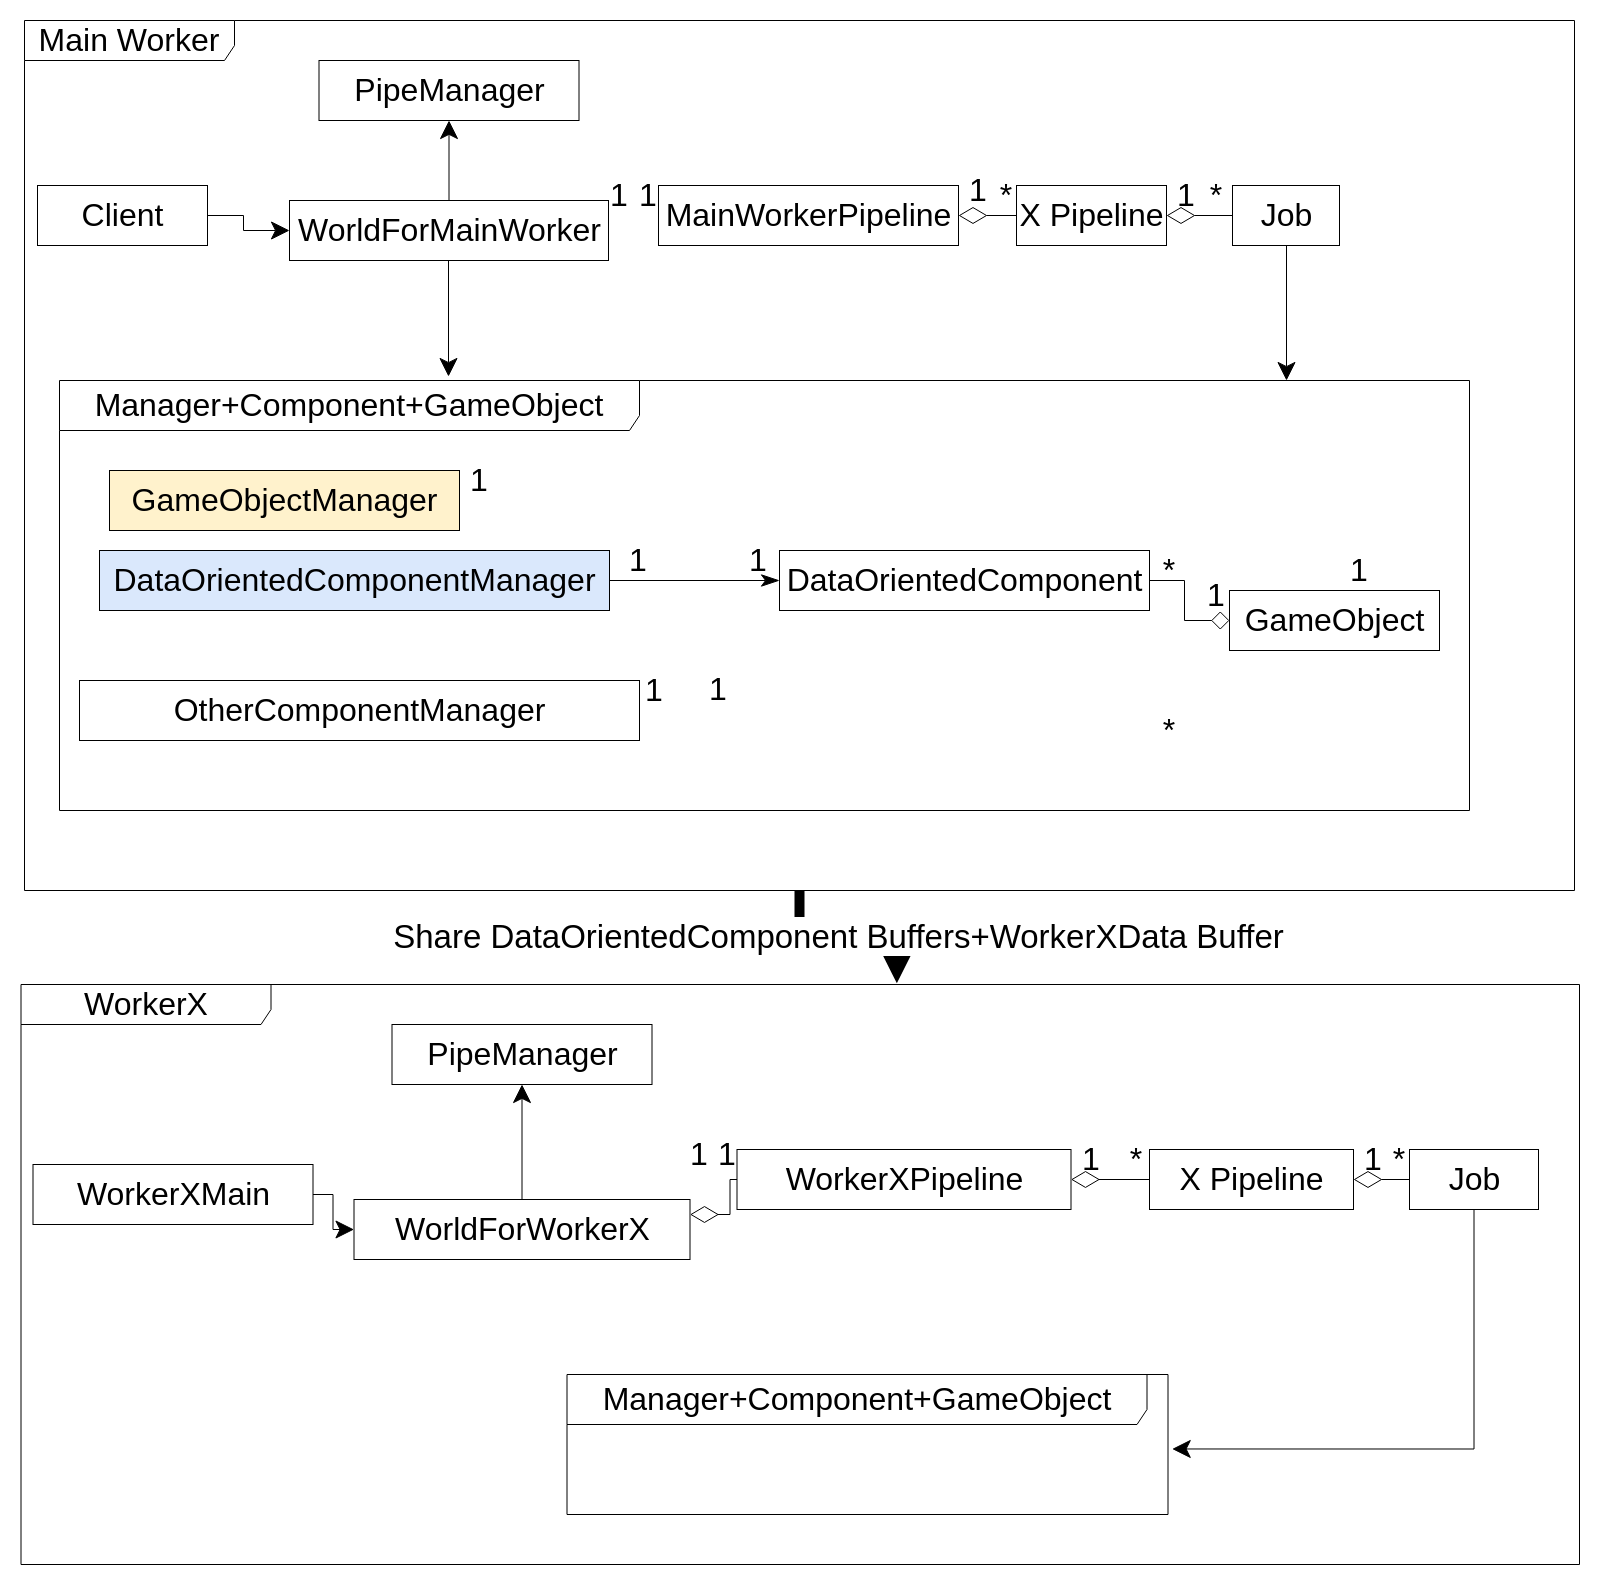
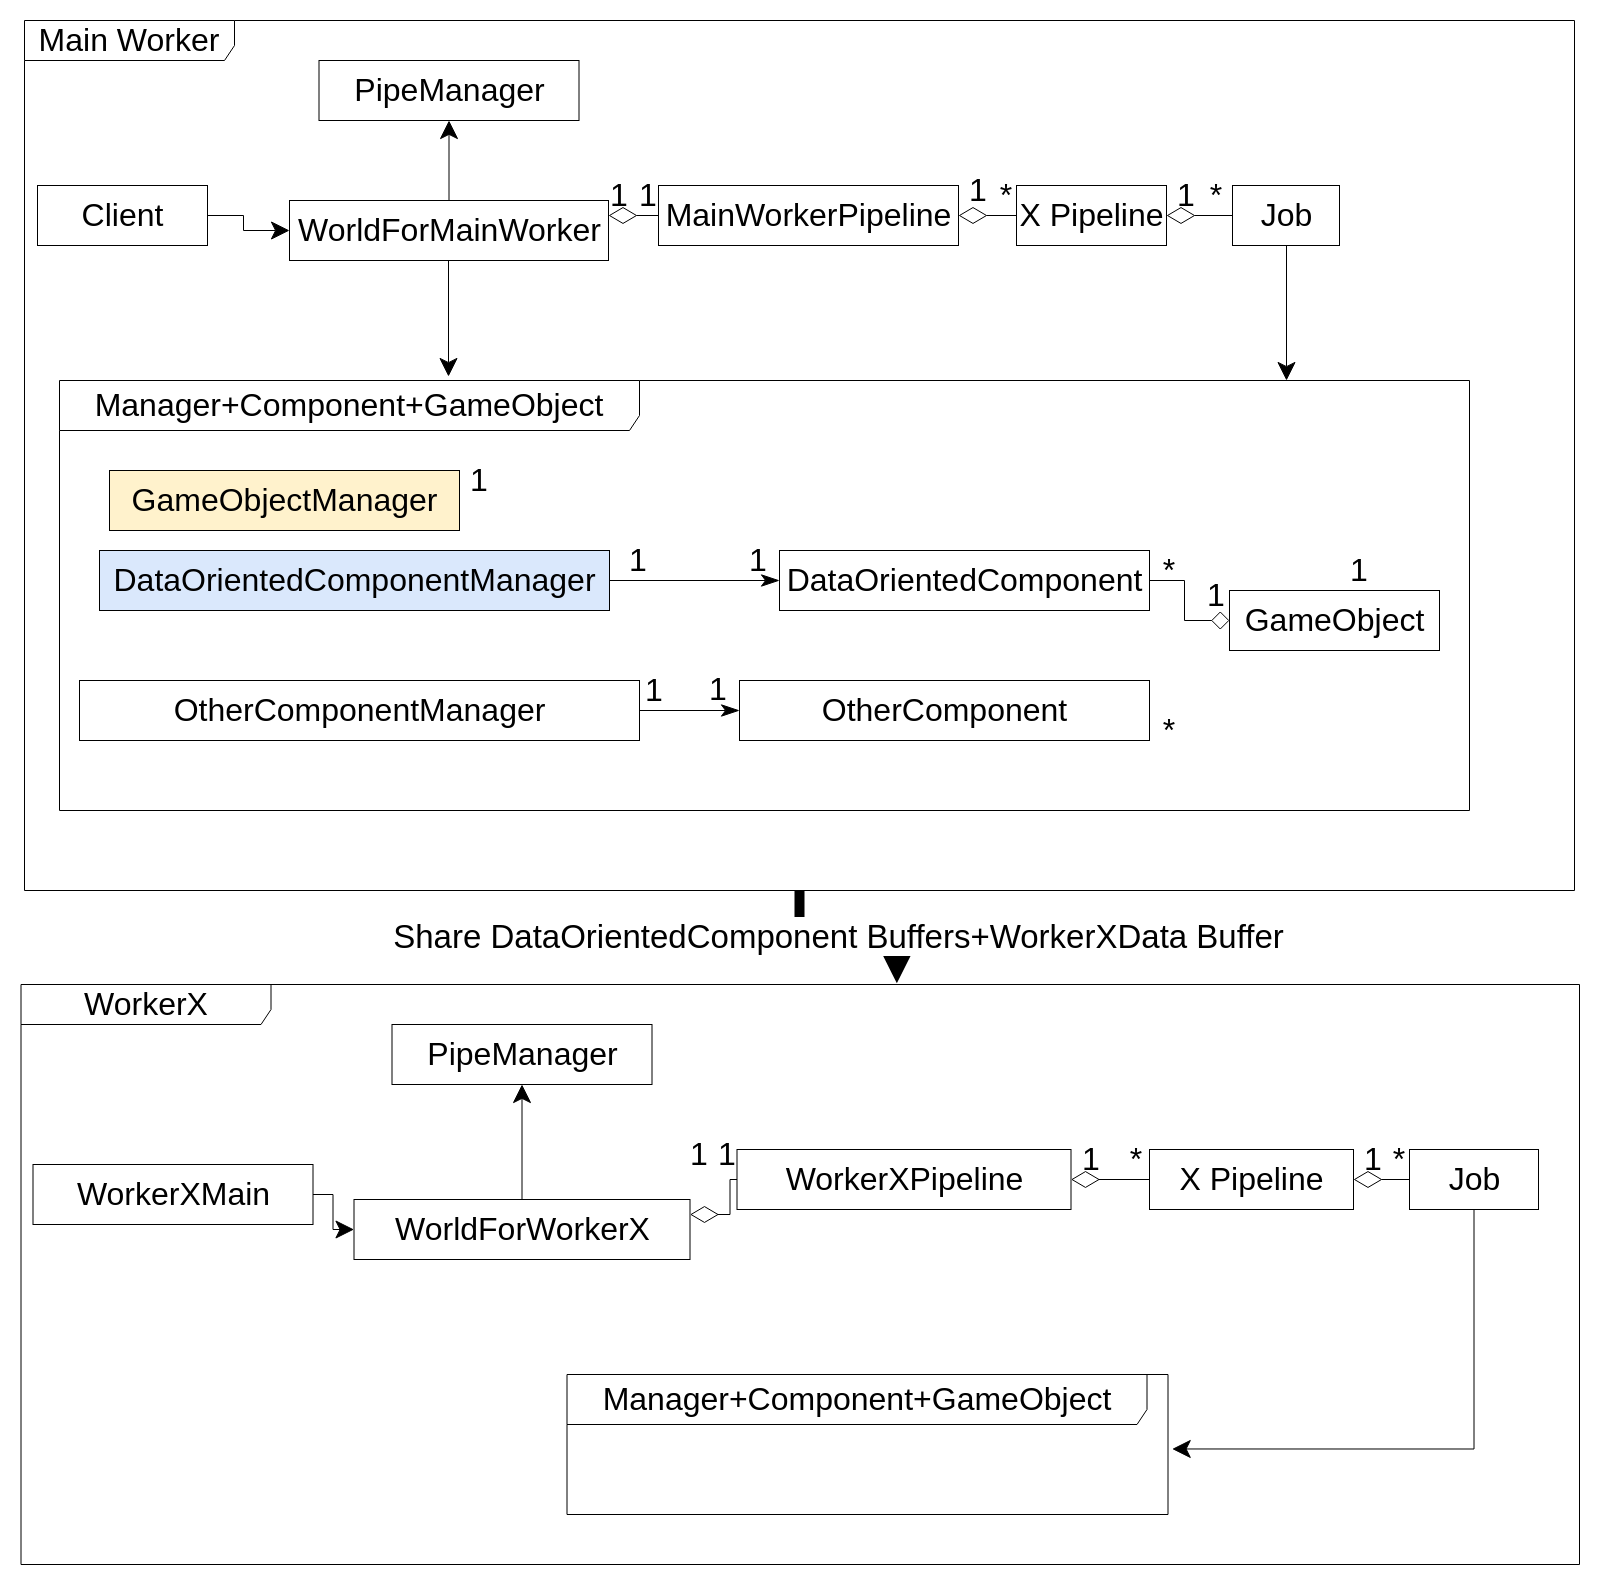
none -> (640, 216)
none -> (683, 711)
none -> (945, 711)
